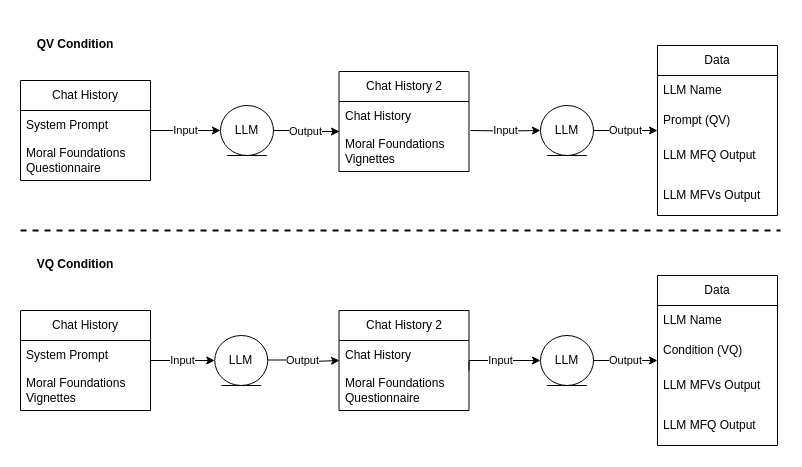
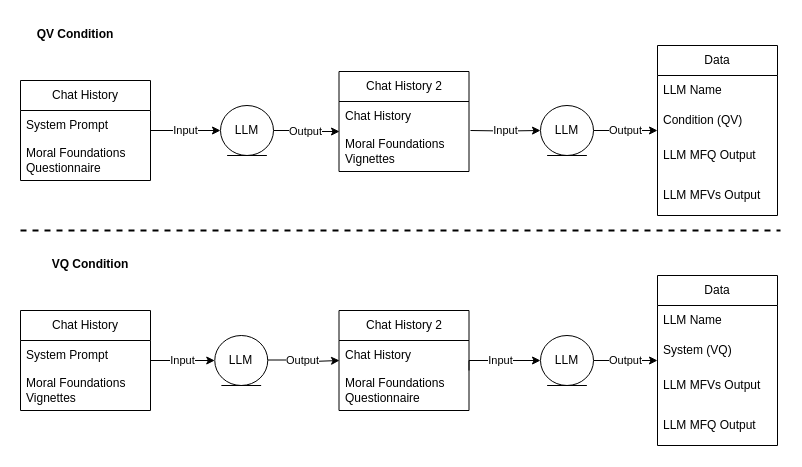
(76, 51) -> (76, 41)
(699, 121) -> (706, 121)
(76, 271) -> (91, 271)
(706, 351) -> (699, 351)
